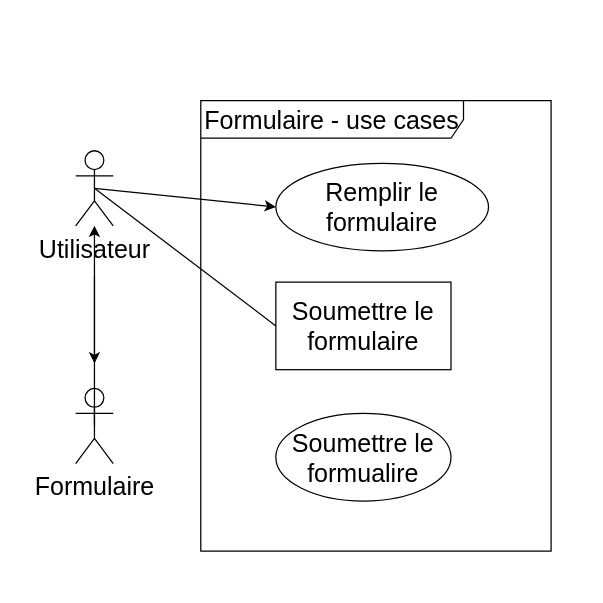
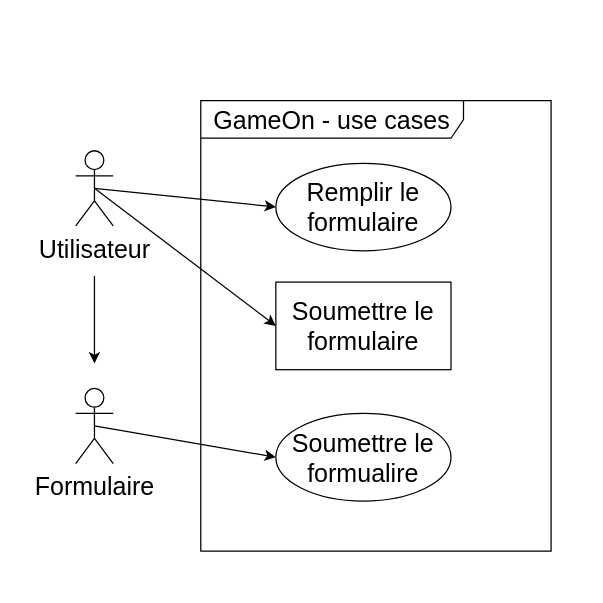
(332, 119) -> (332, 119)
(382, 207) -> (363, 207)
(271, 322) -> (268, 320)
(94, 383) -> (183, 441)
